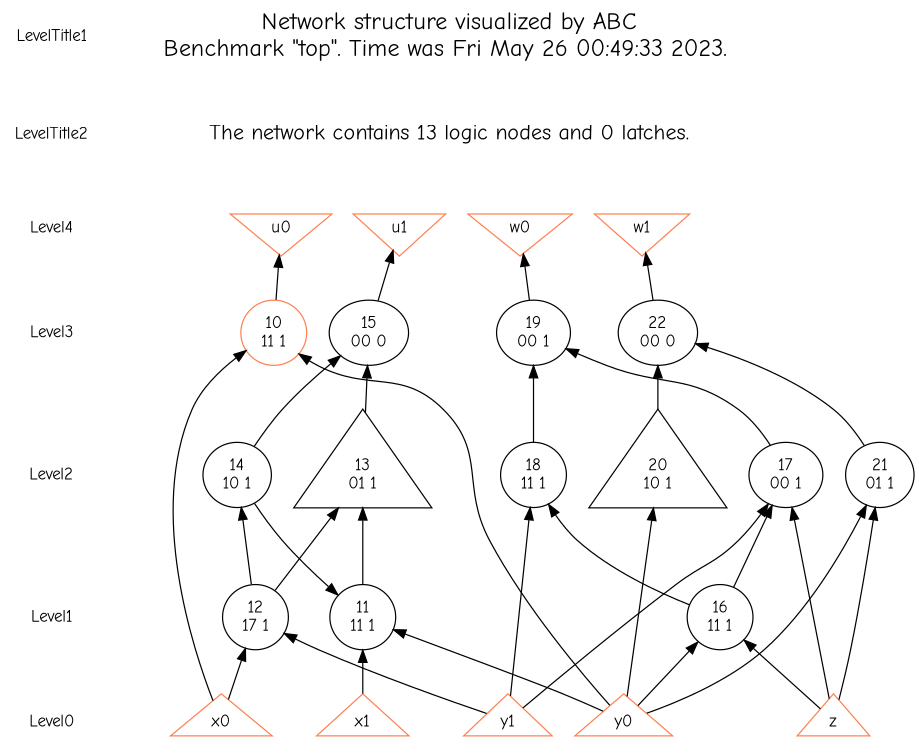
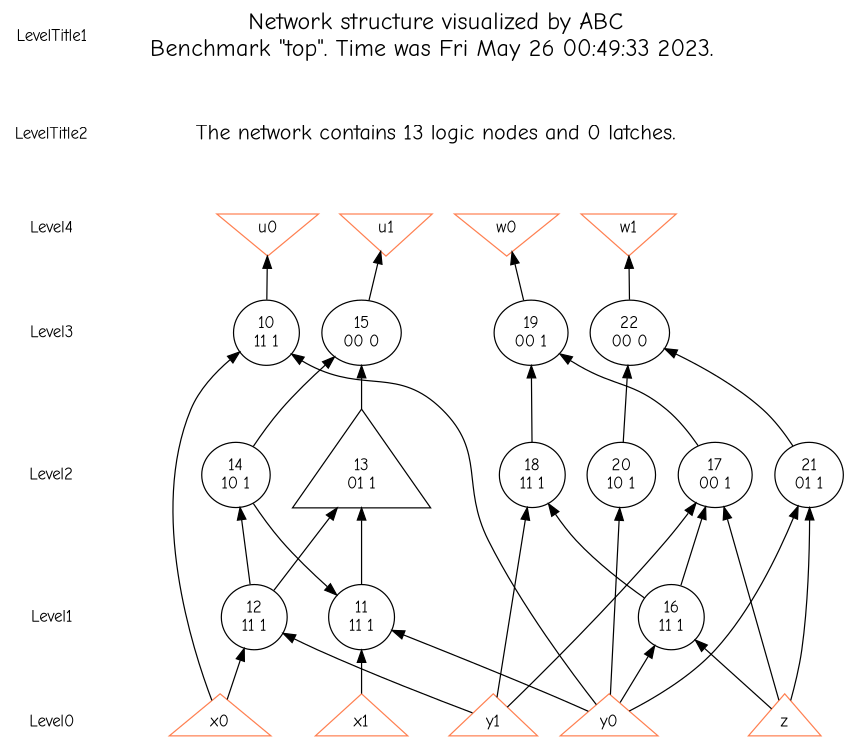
(274, 333) -> (266, 333)
(658, 475) -> (621, 475)
(255, 617) -> (254, 617)
